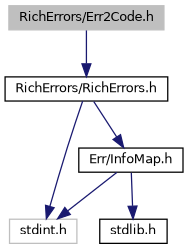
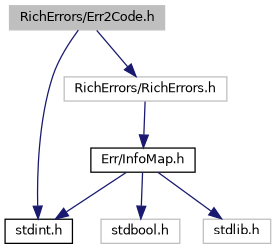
(86, 89) -> (146, 89)
(65, 154) -> (44, 114)
(43, 231) -> (39, 231)
(133, 231) -> (237, 231)
none -> (140, 231)
